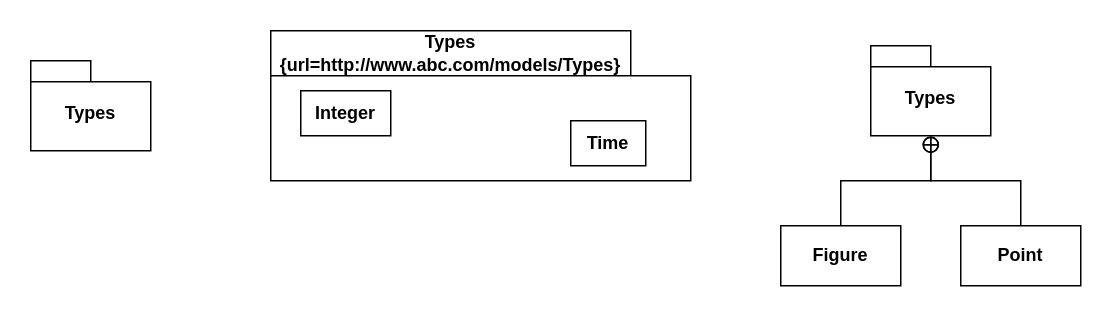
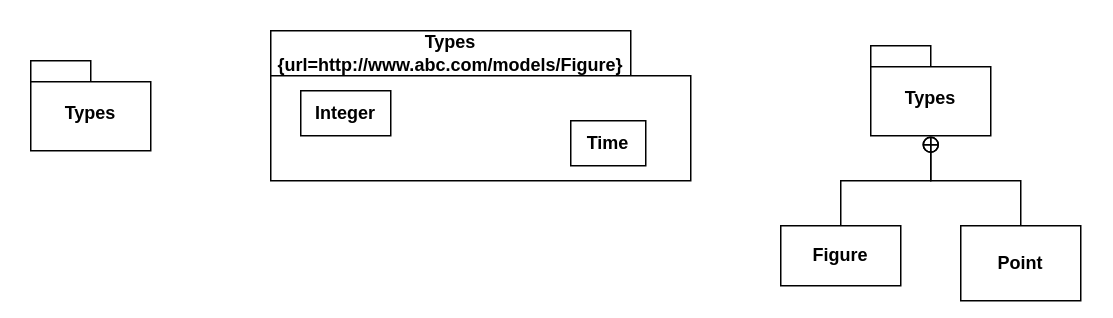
(451, 53) -> (451, 53)
(1021, 256) -> (1021, 263)
